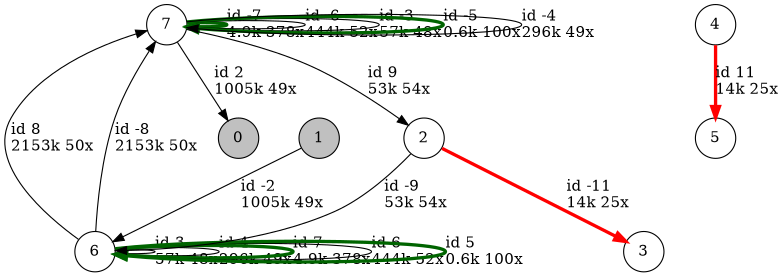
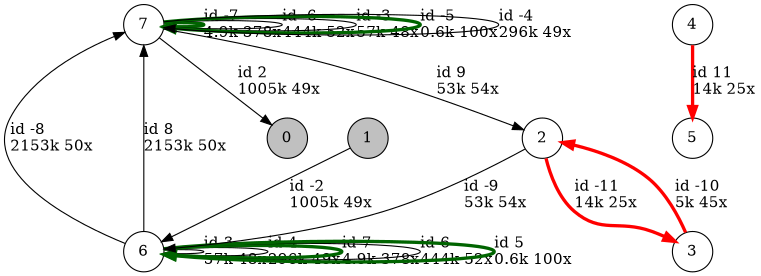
none -> (642, 173)
